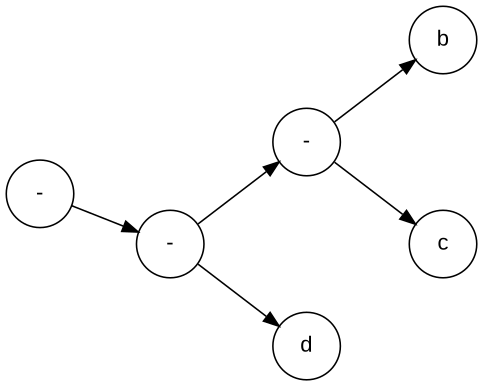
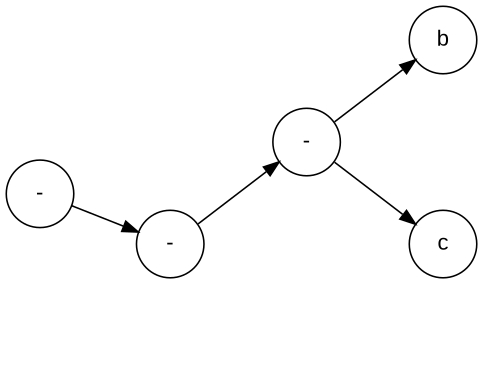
(307, 346) -> none
